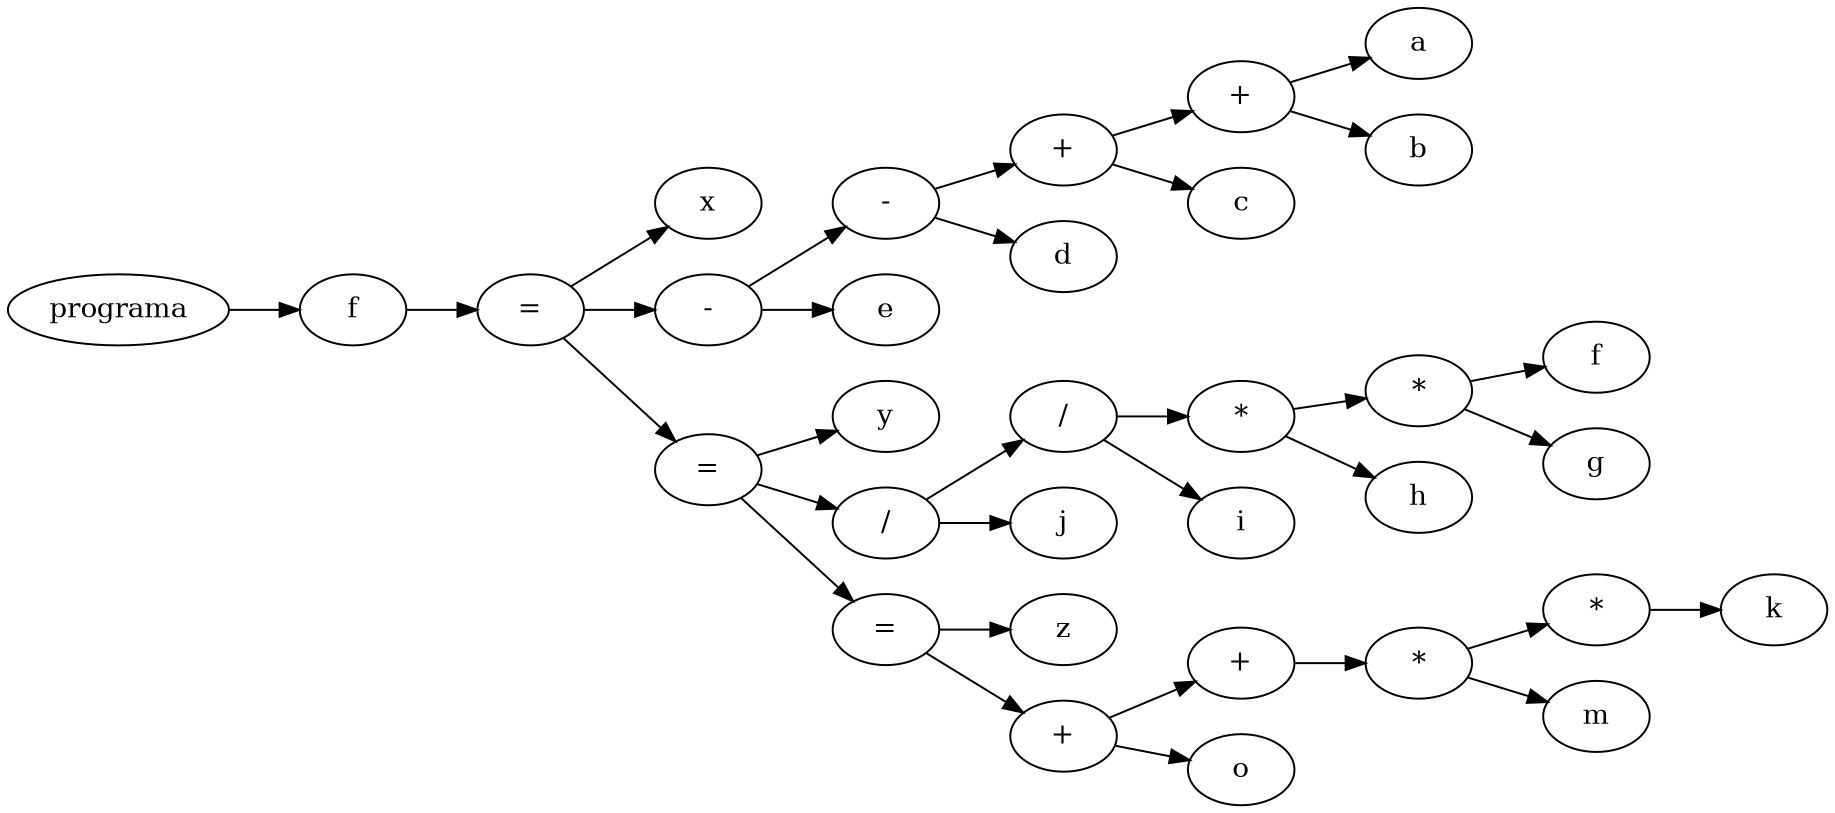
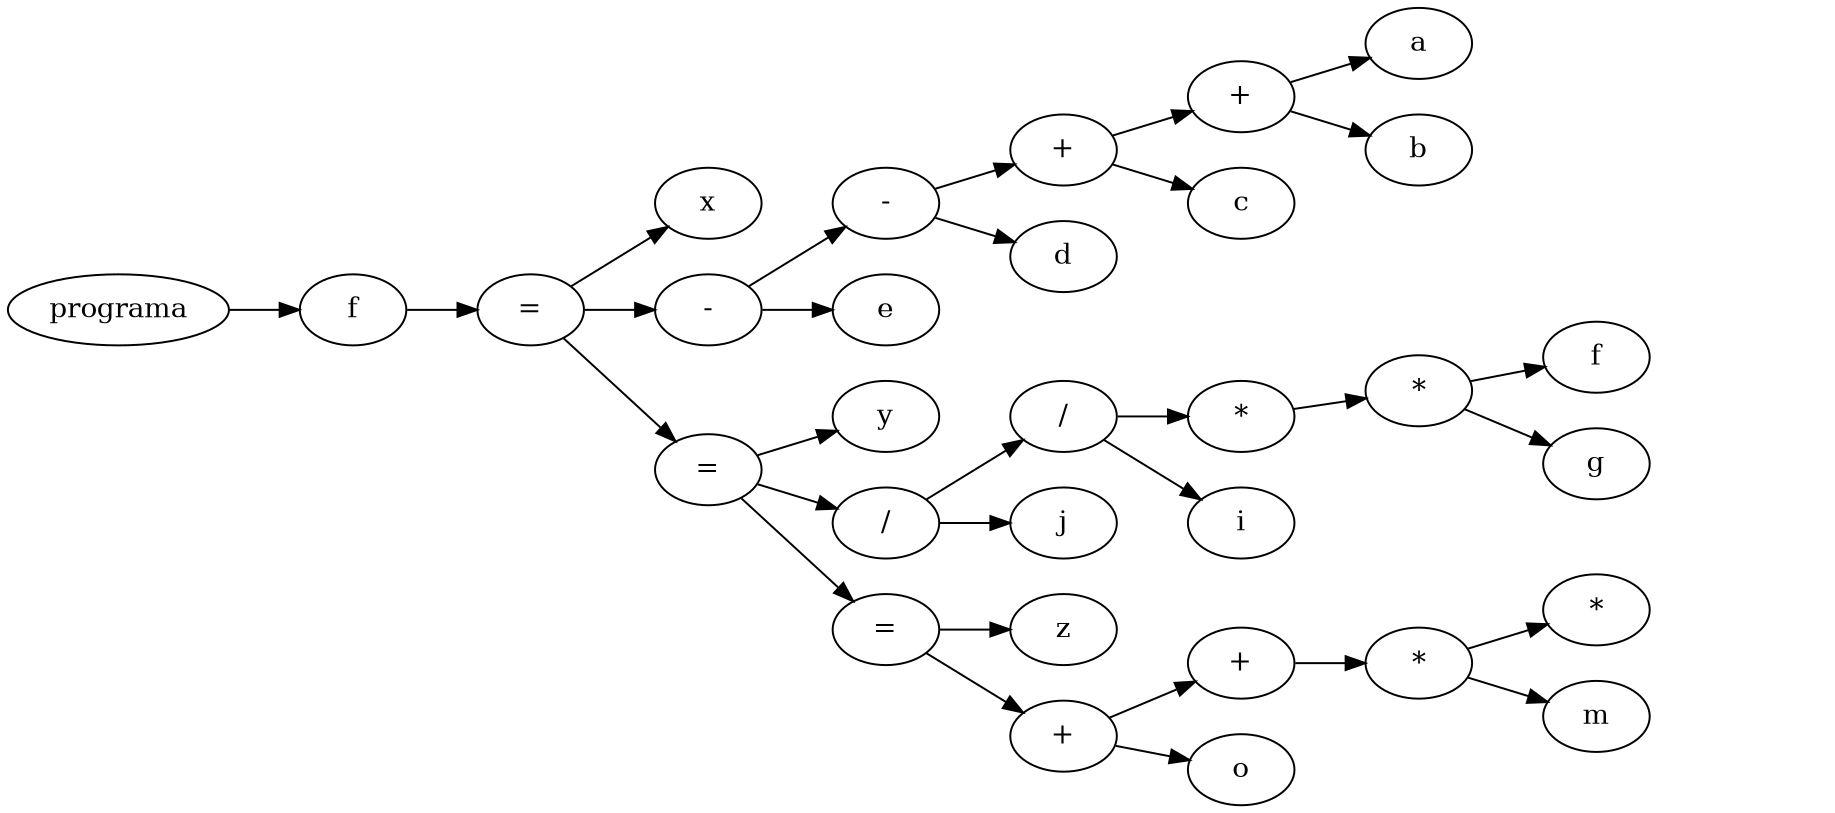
(1419, 497) -> none
(1774, 610) -> none
